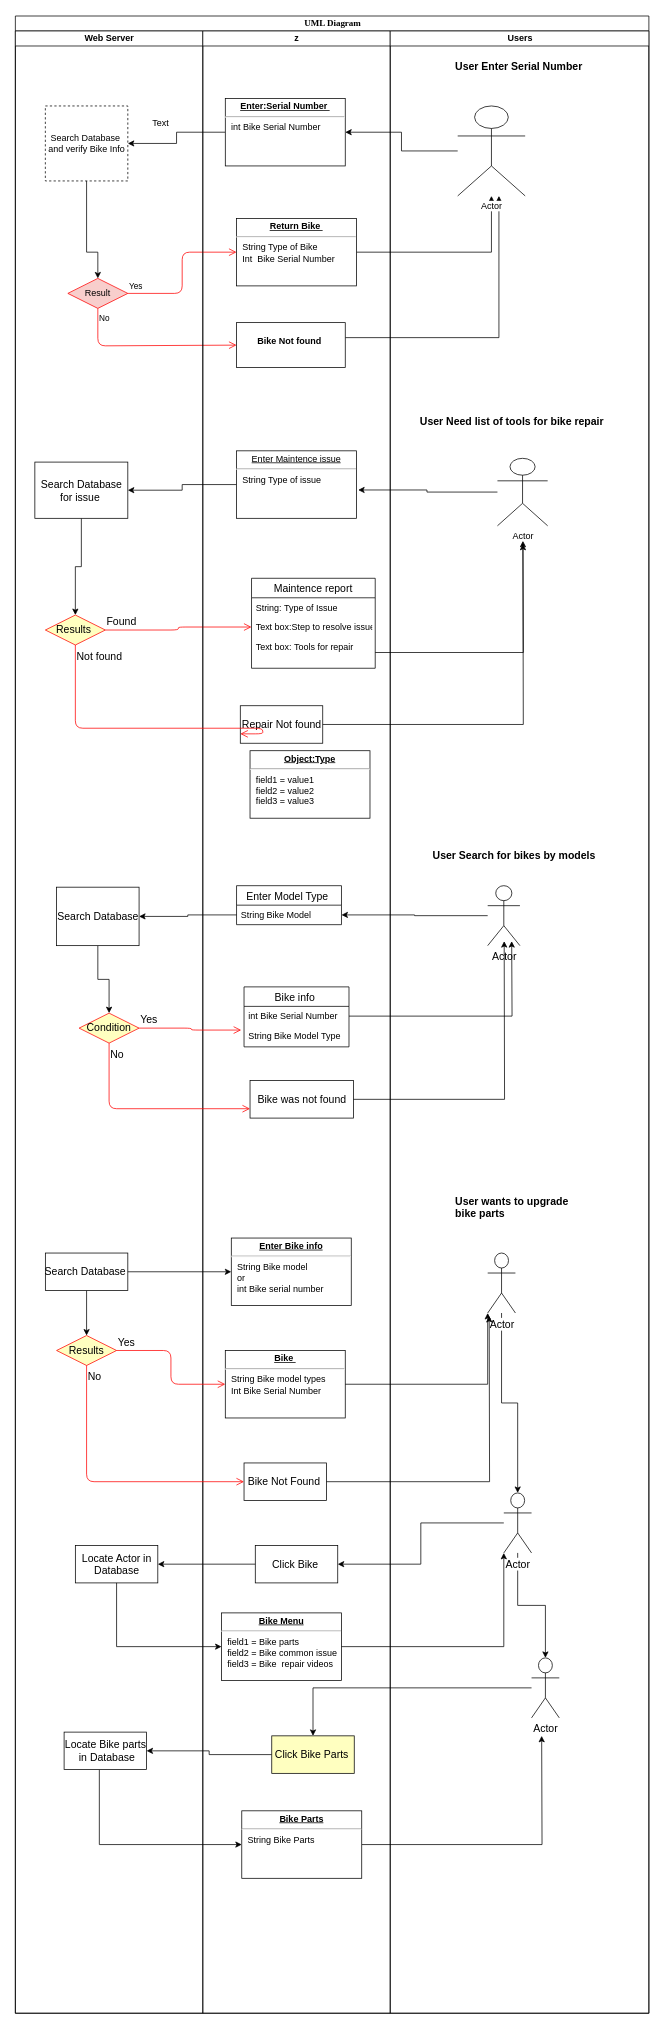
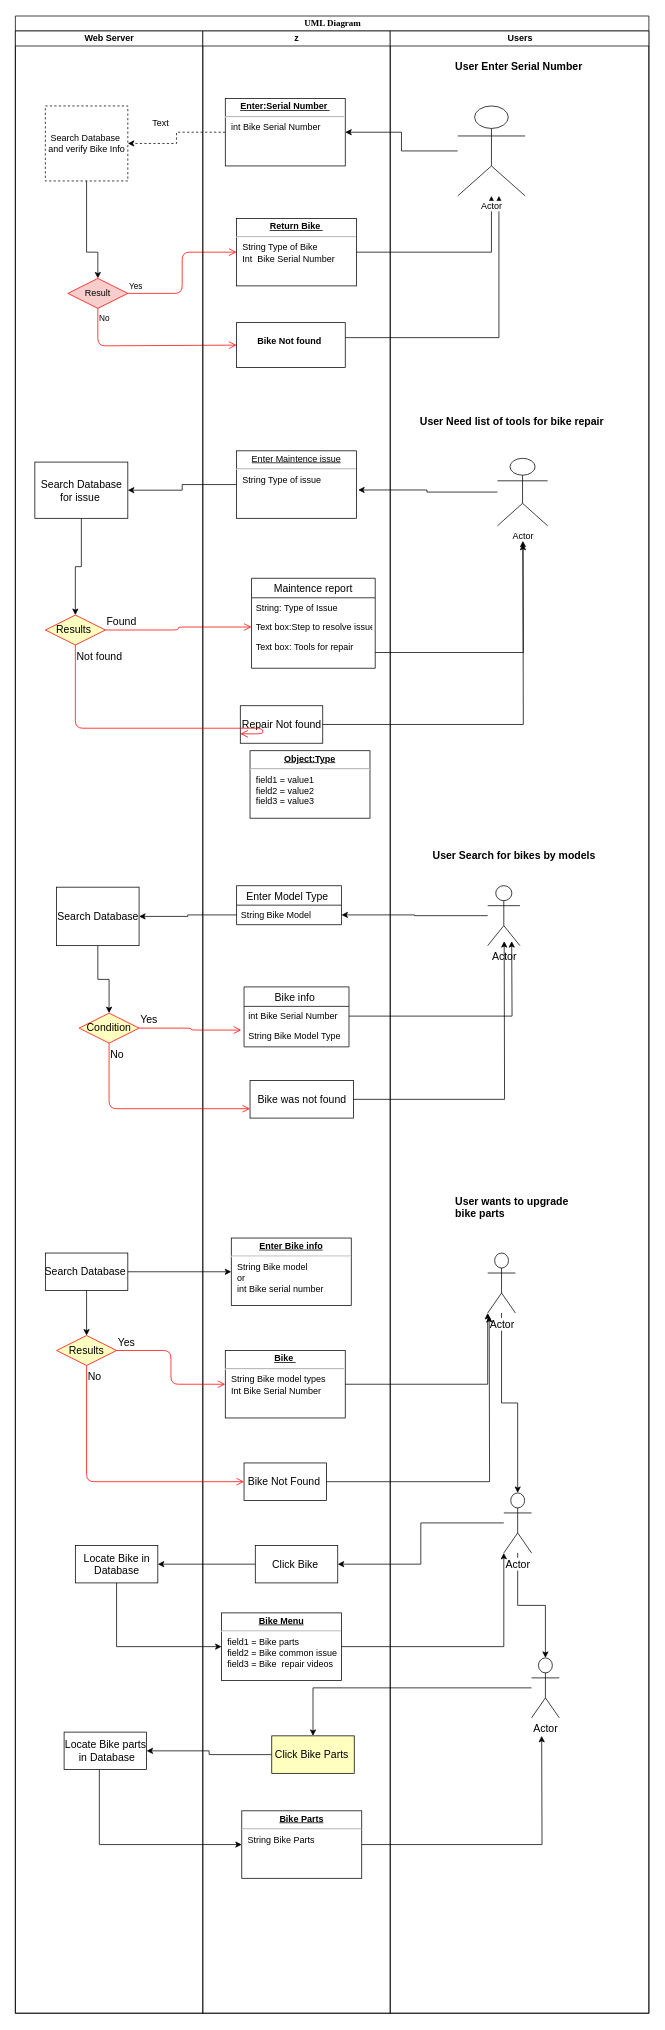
(177, 135) -> (177, 135)
(117, 1564) -> (117, 1564)
